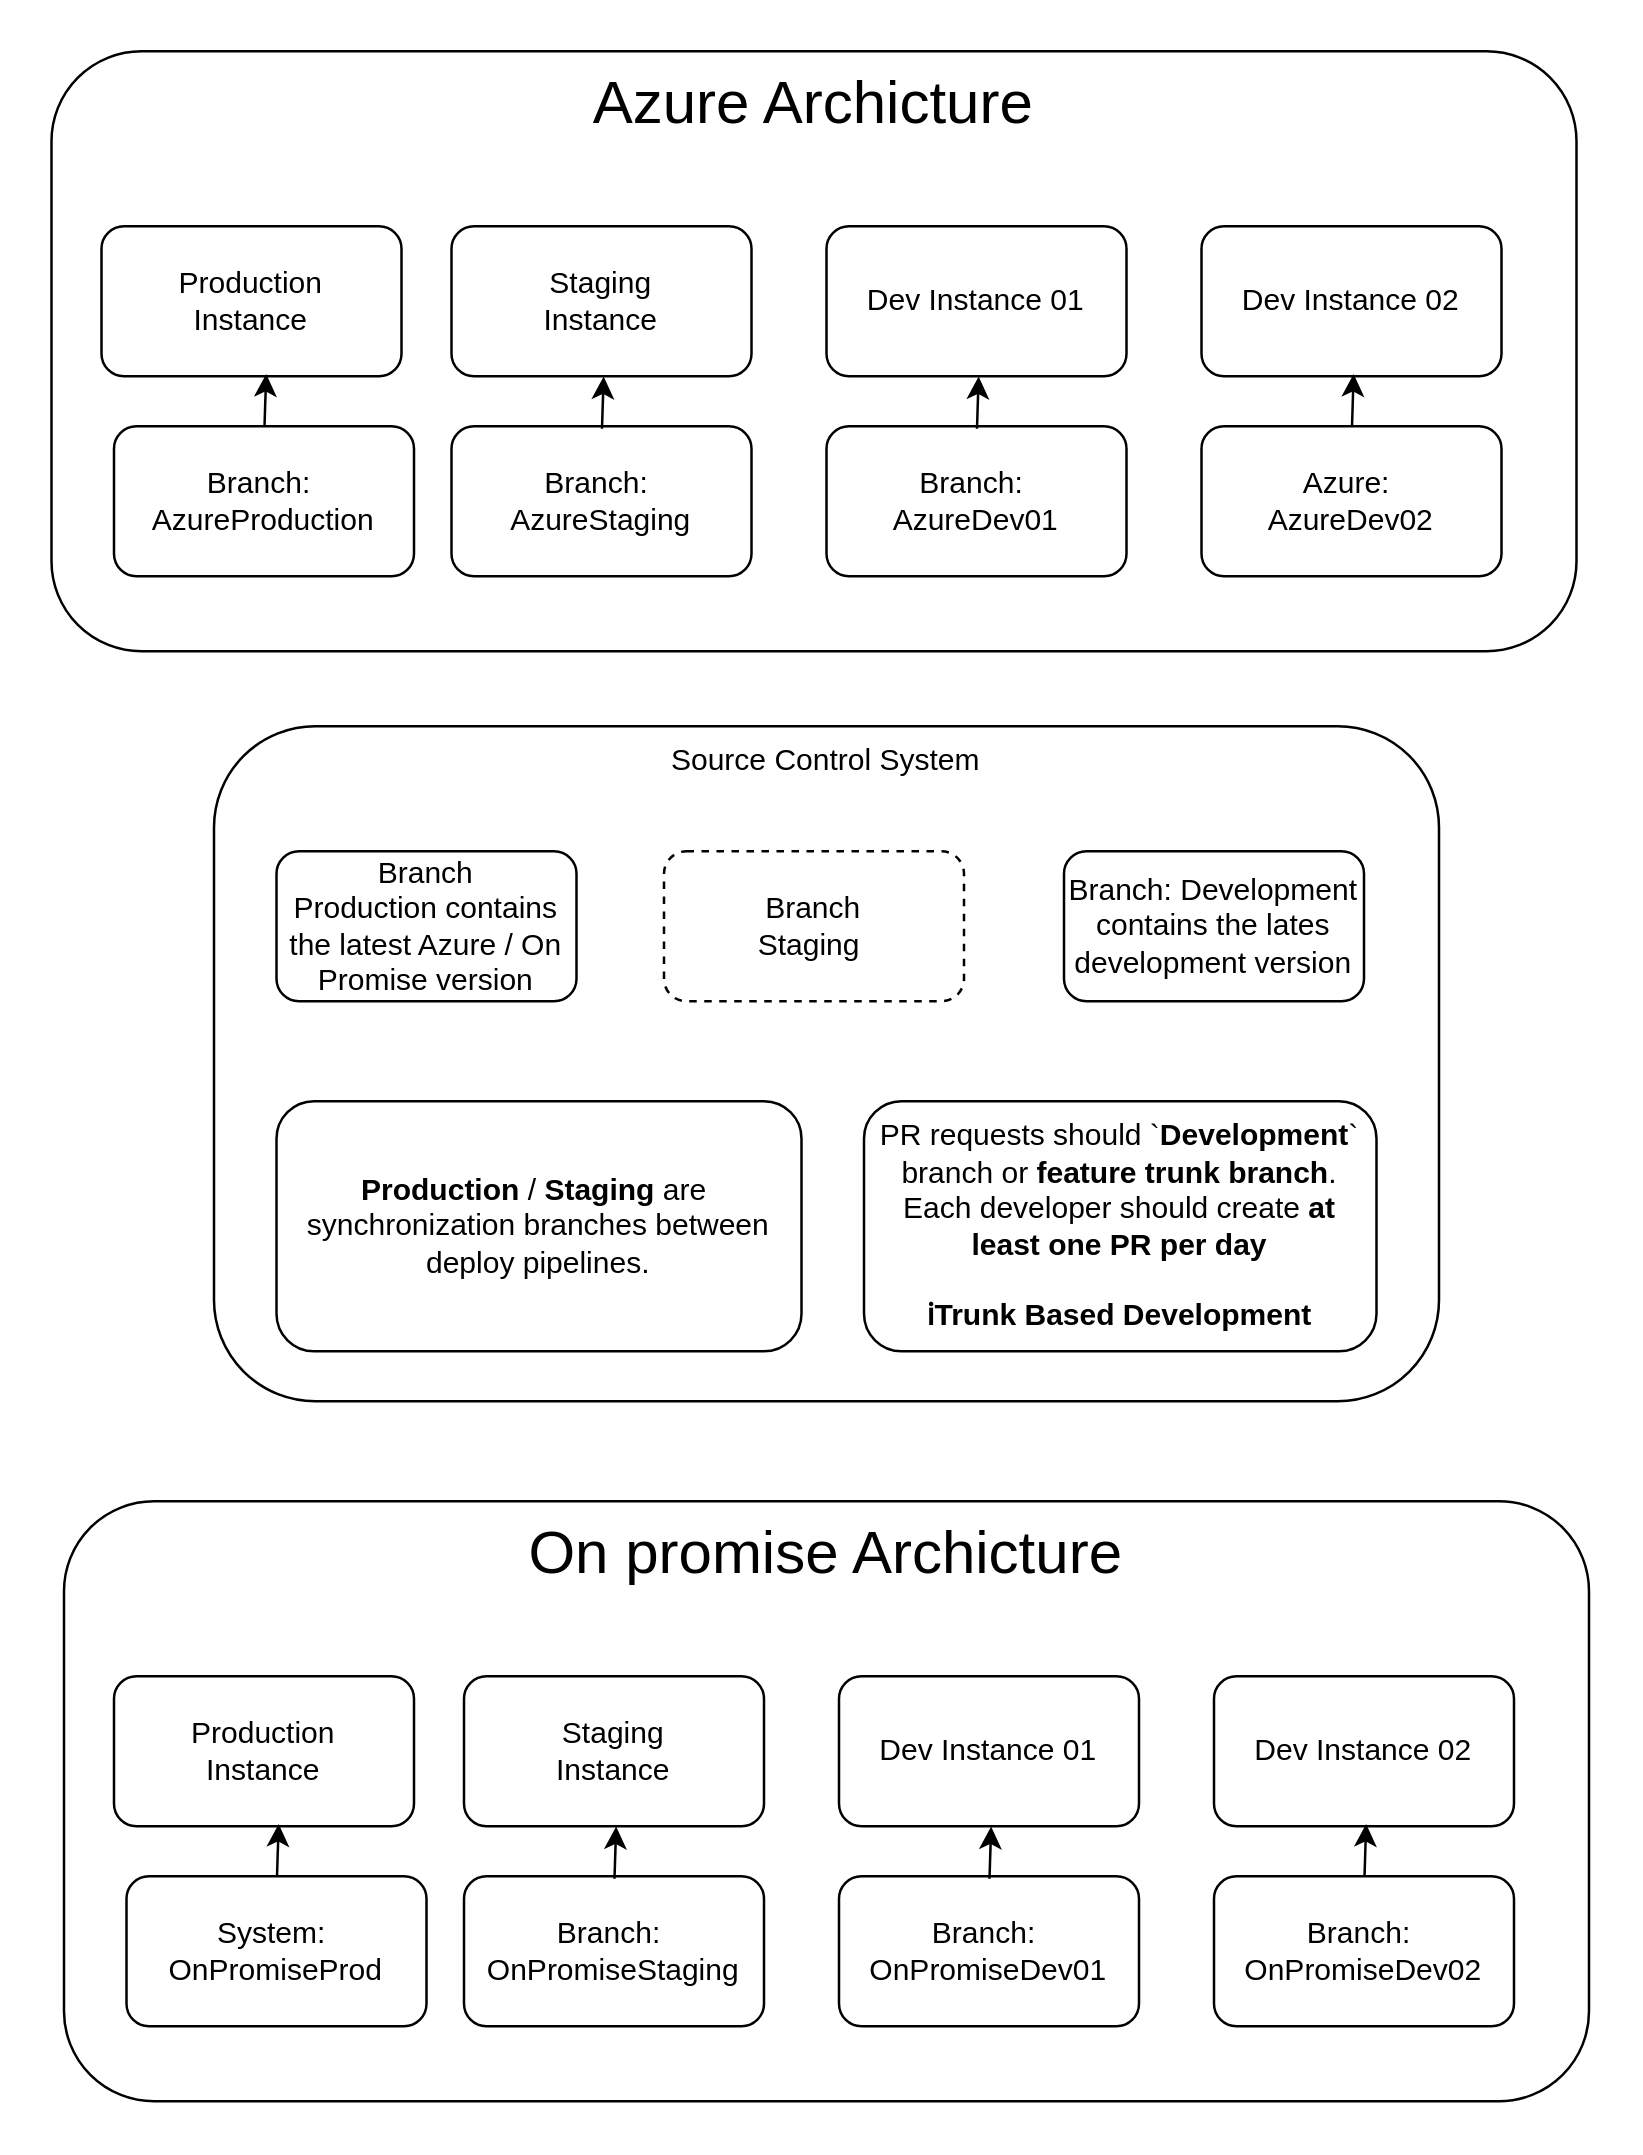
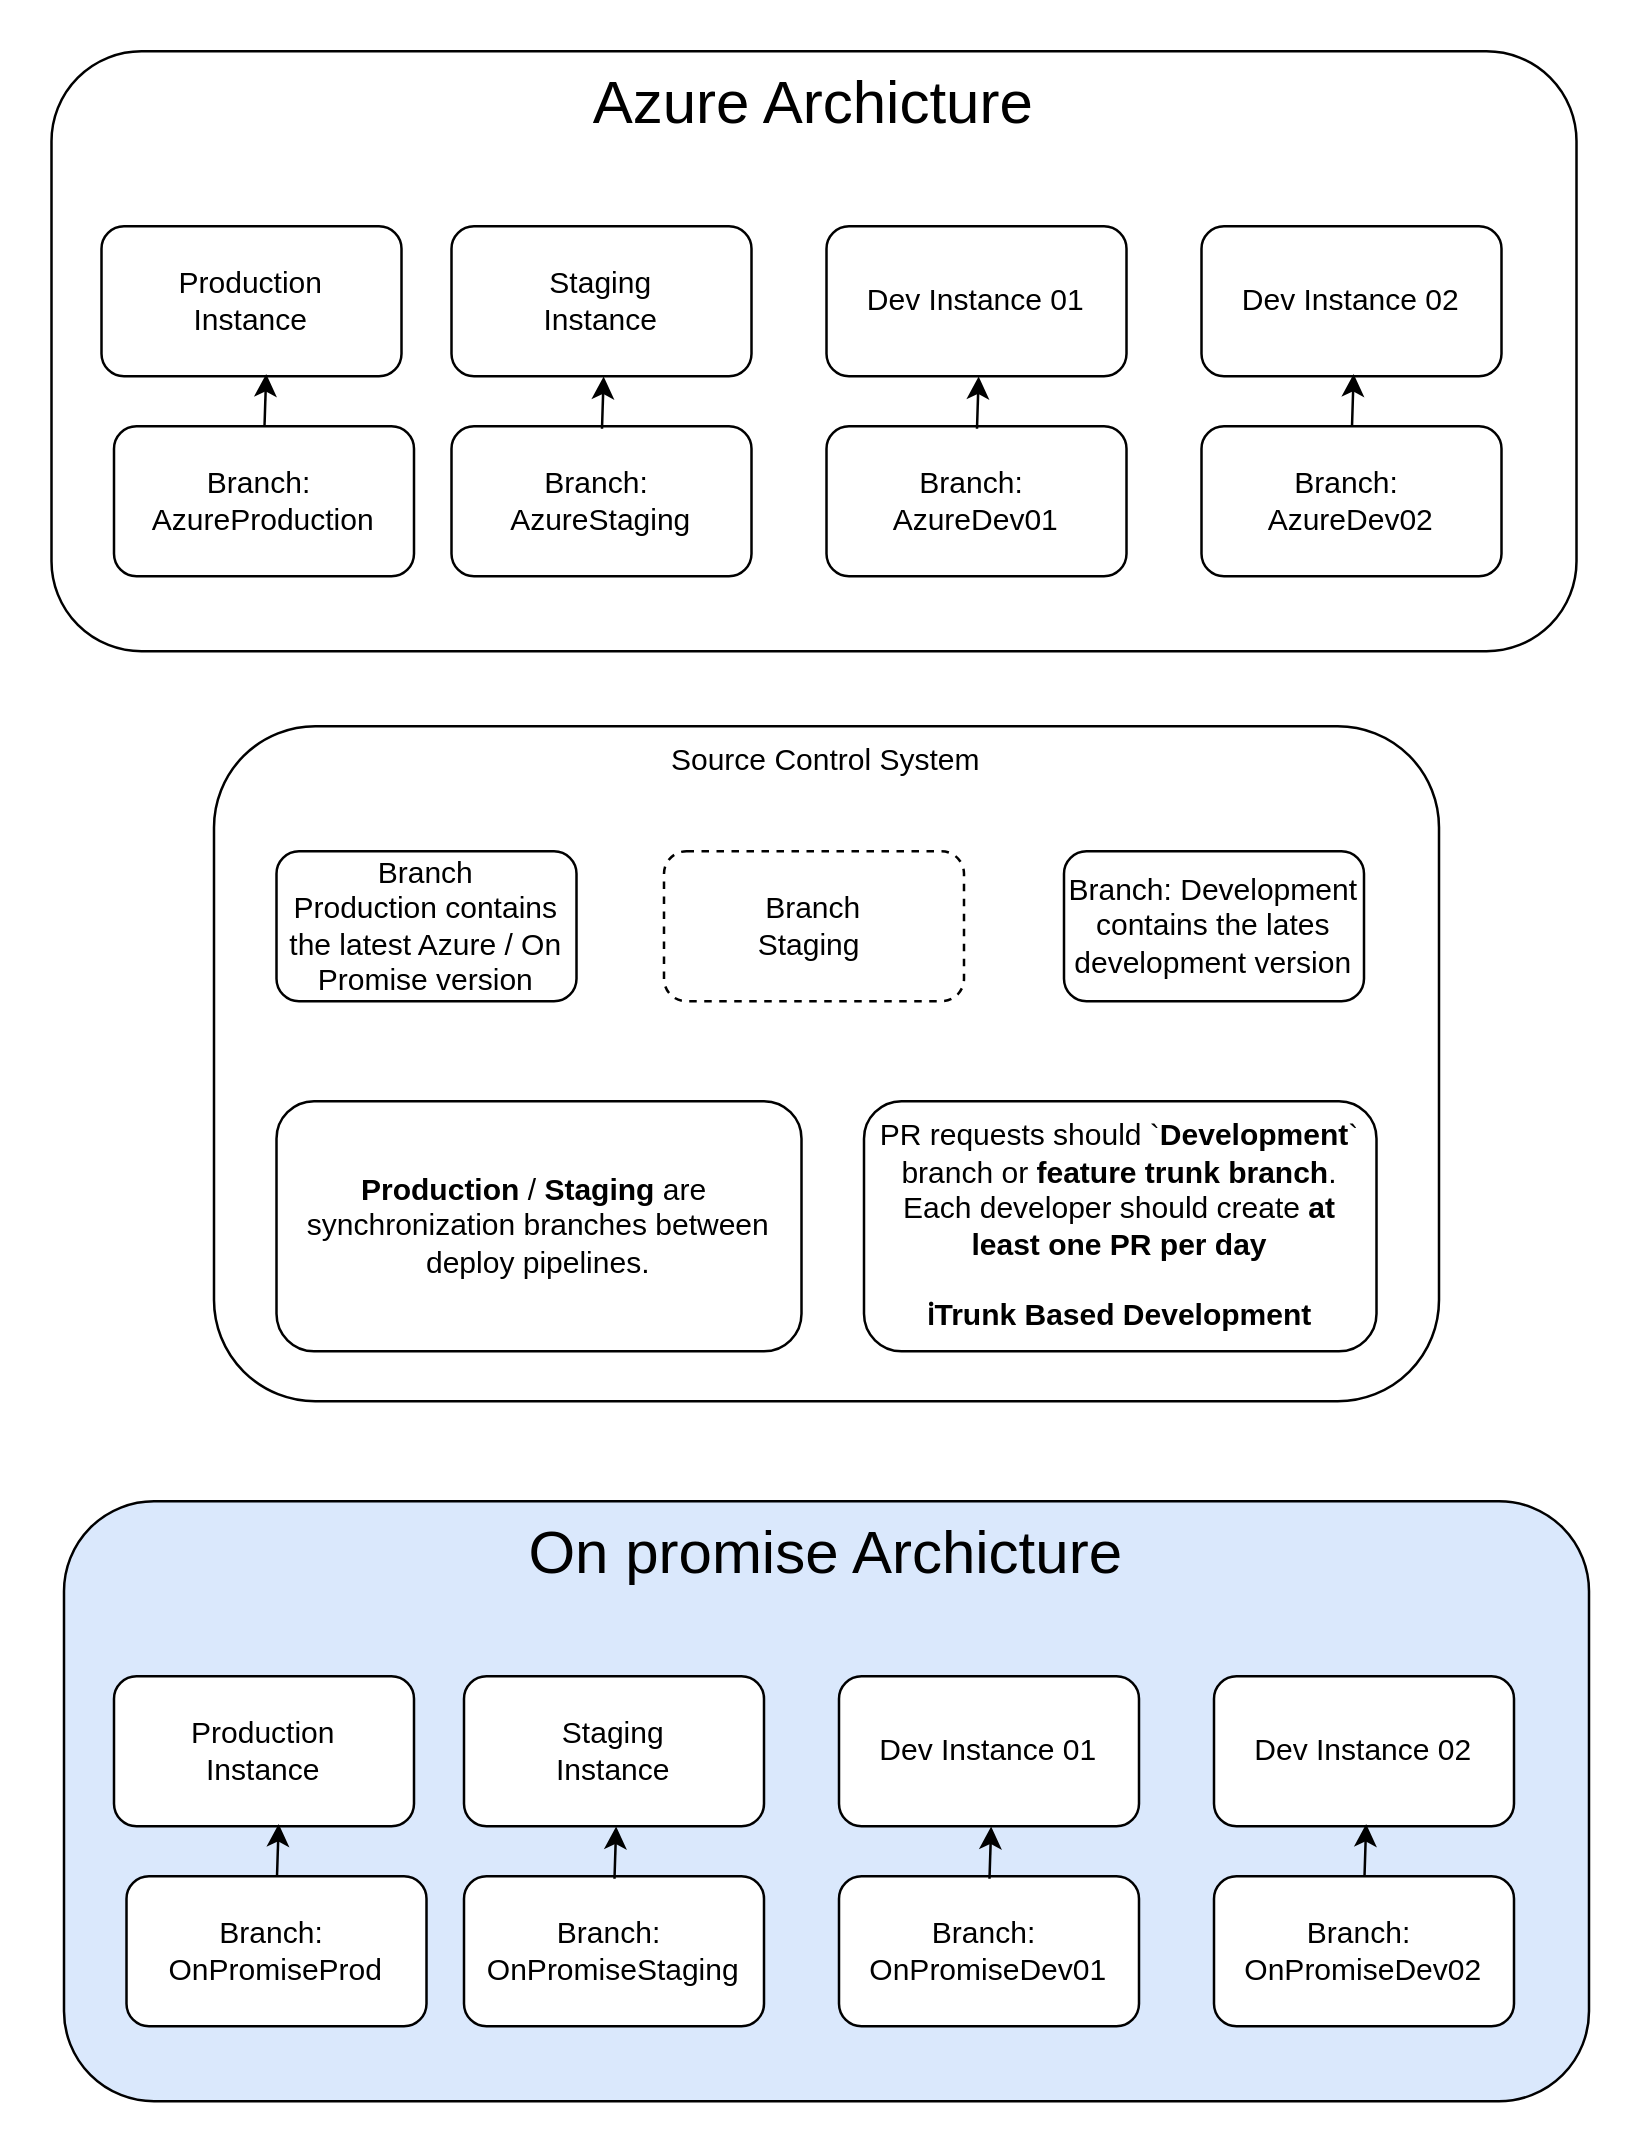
(1351, 501) -> (1351, 501)
(826, 1801) -> (826, 1801)
(276, 1951) -> (276, 1951)
